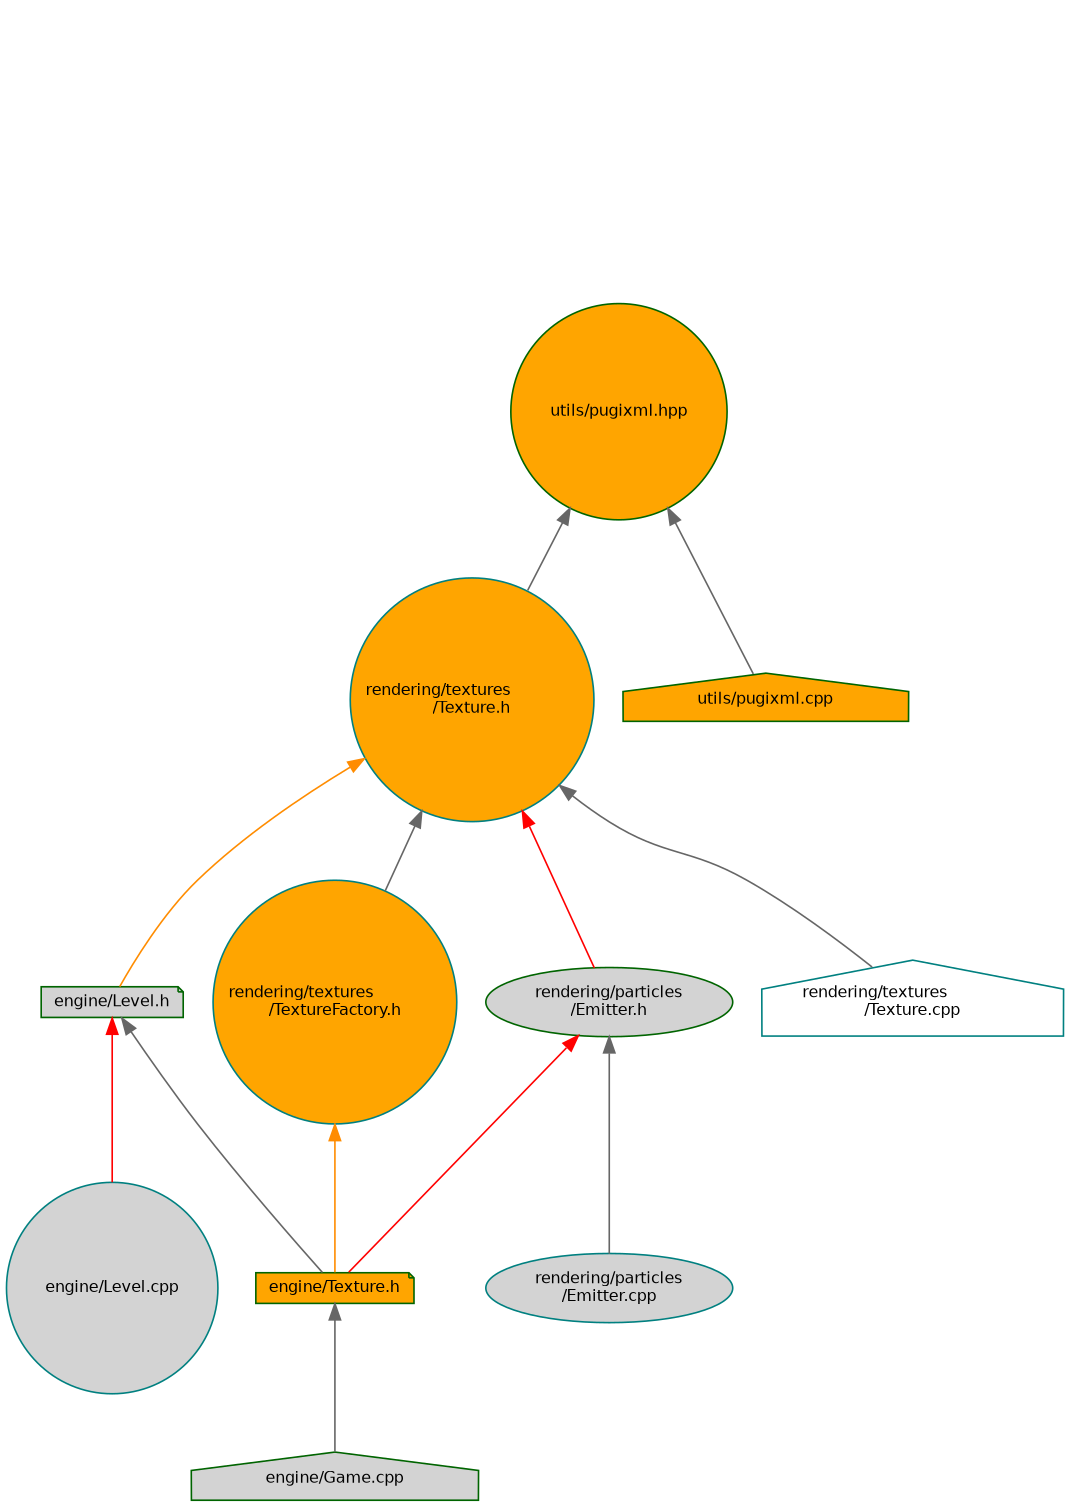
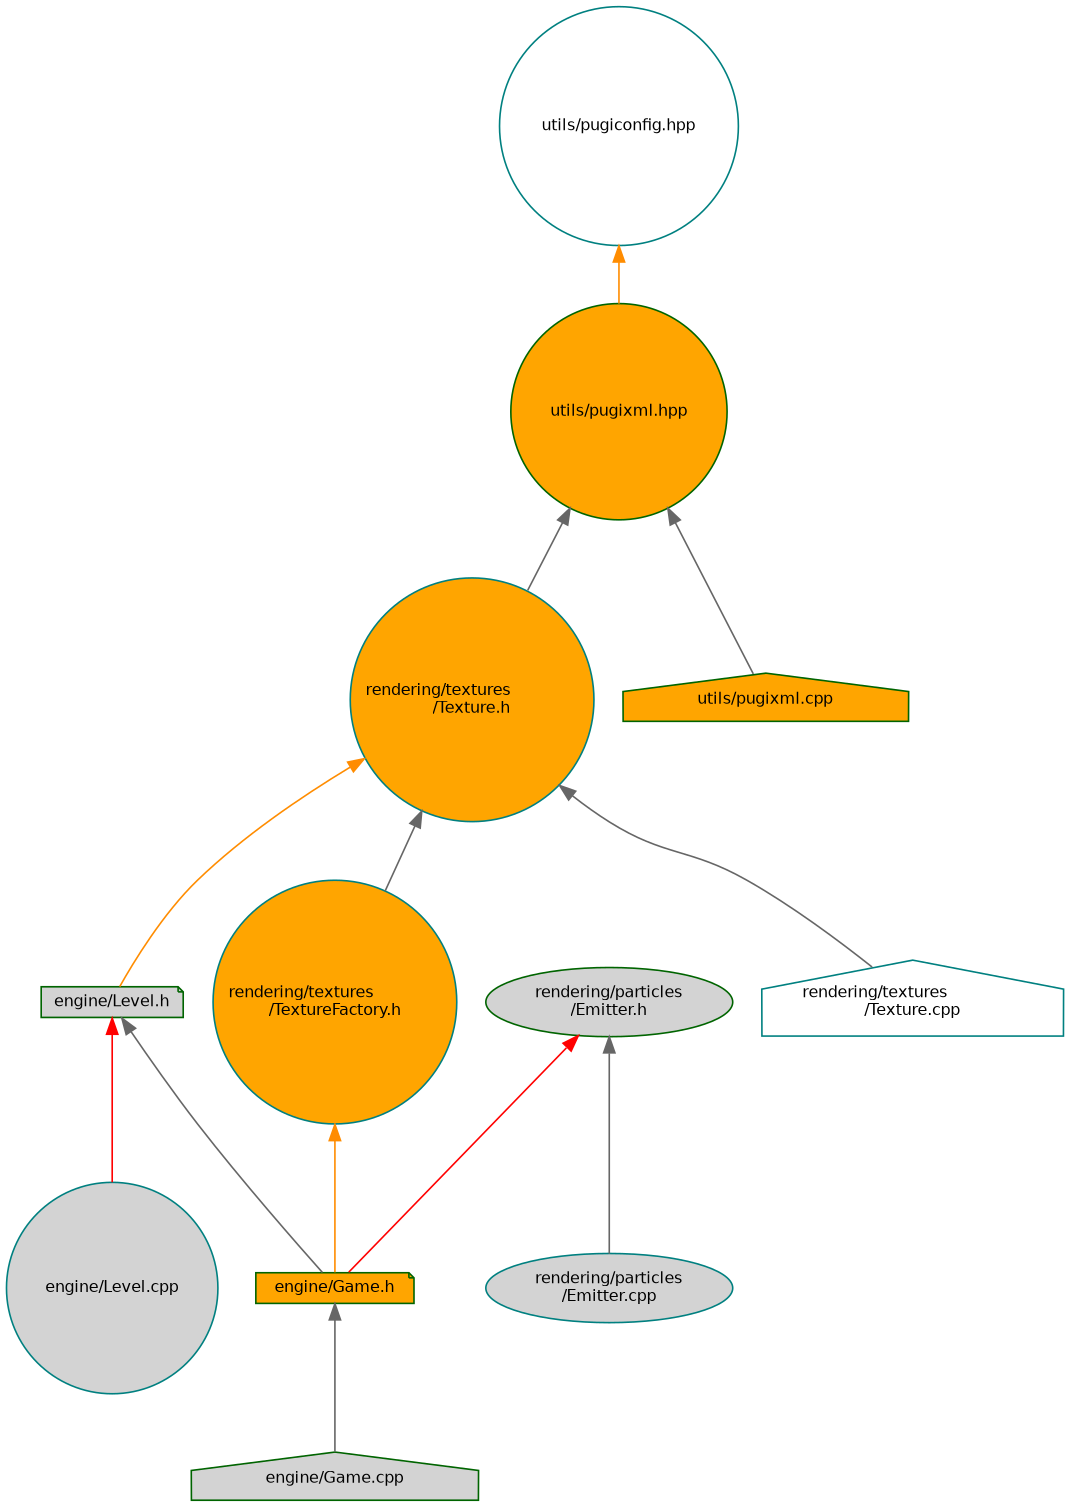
none -> (619, 126)
(562, 897) -> none
(335, 1288) -> (335, 1288)
